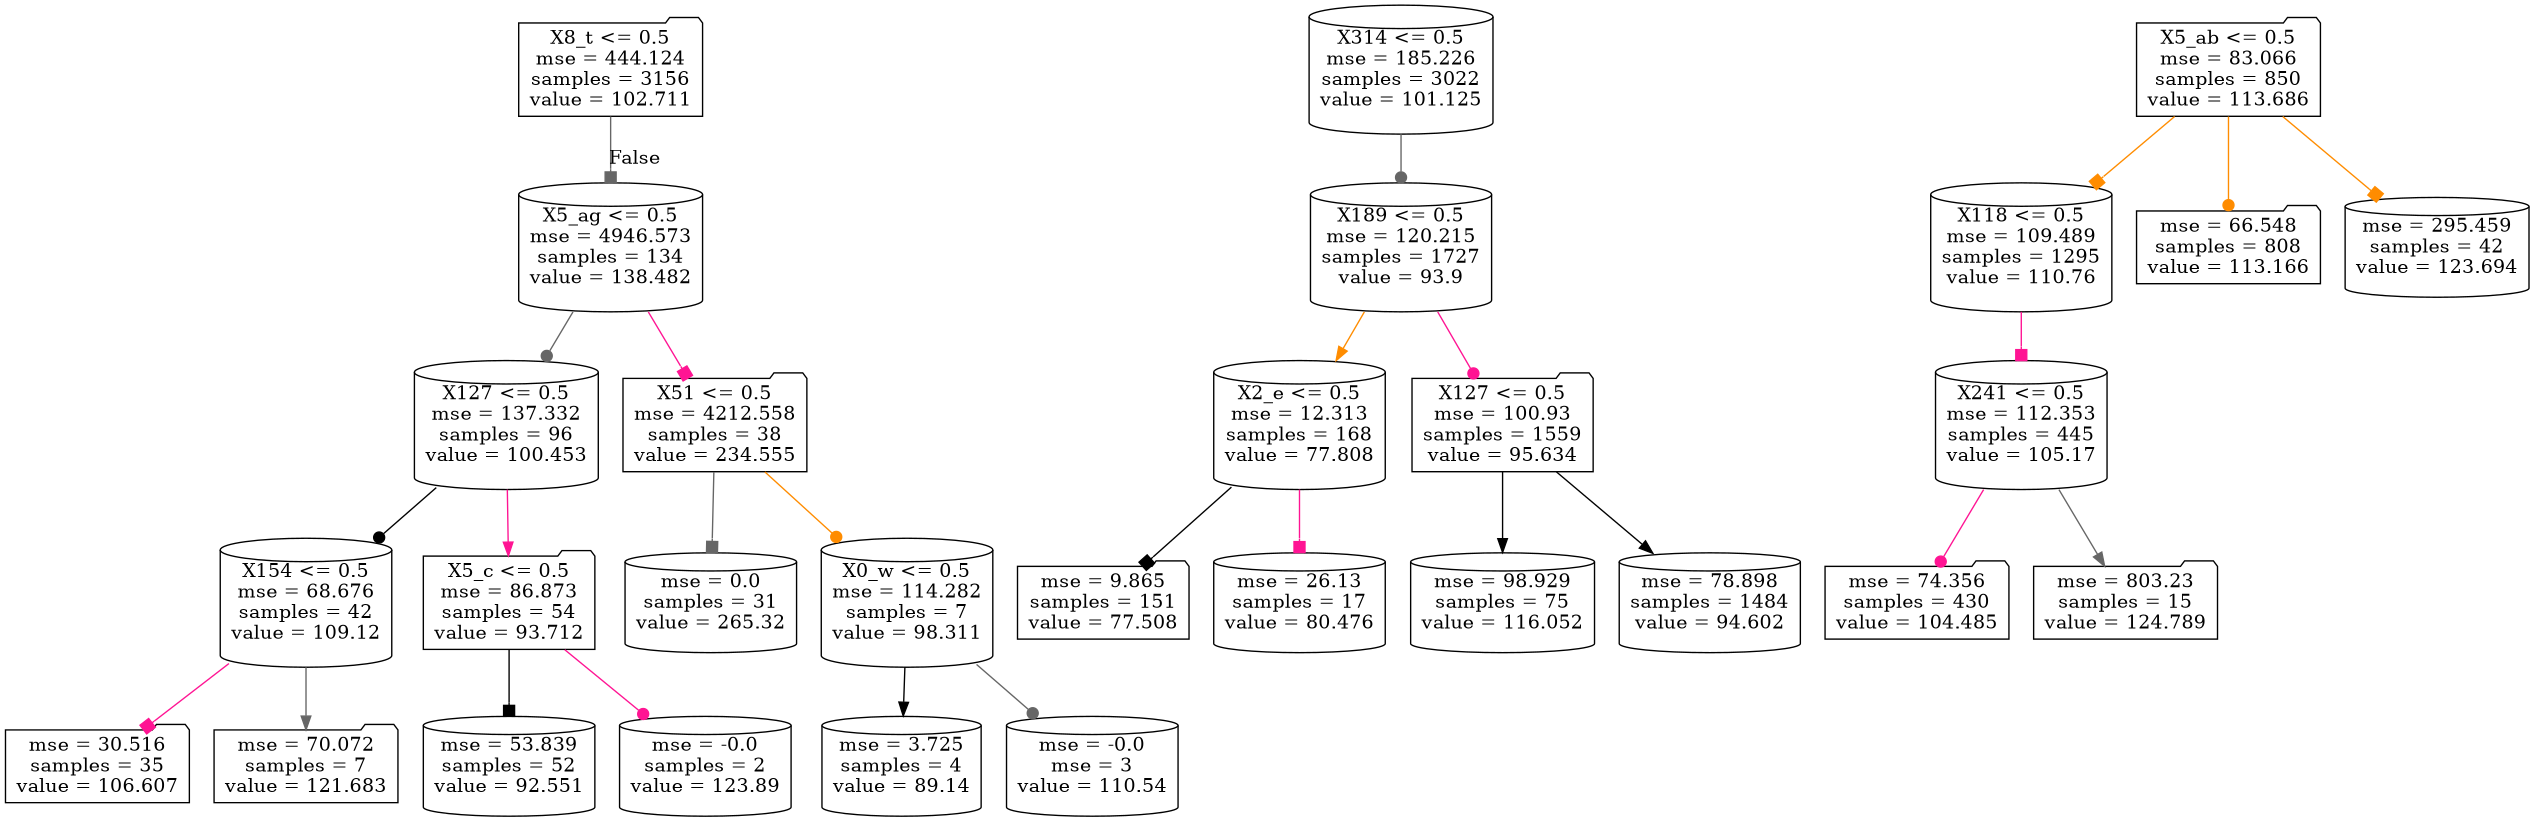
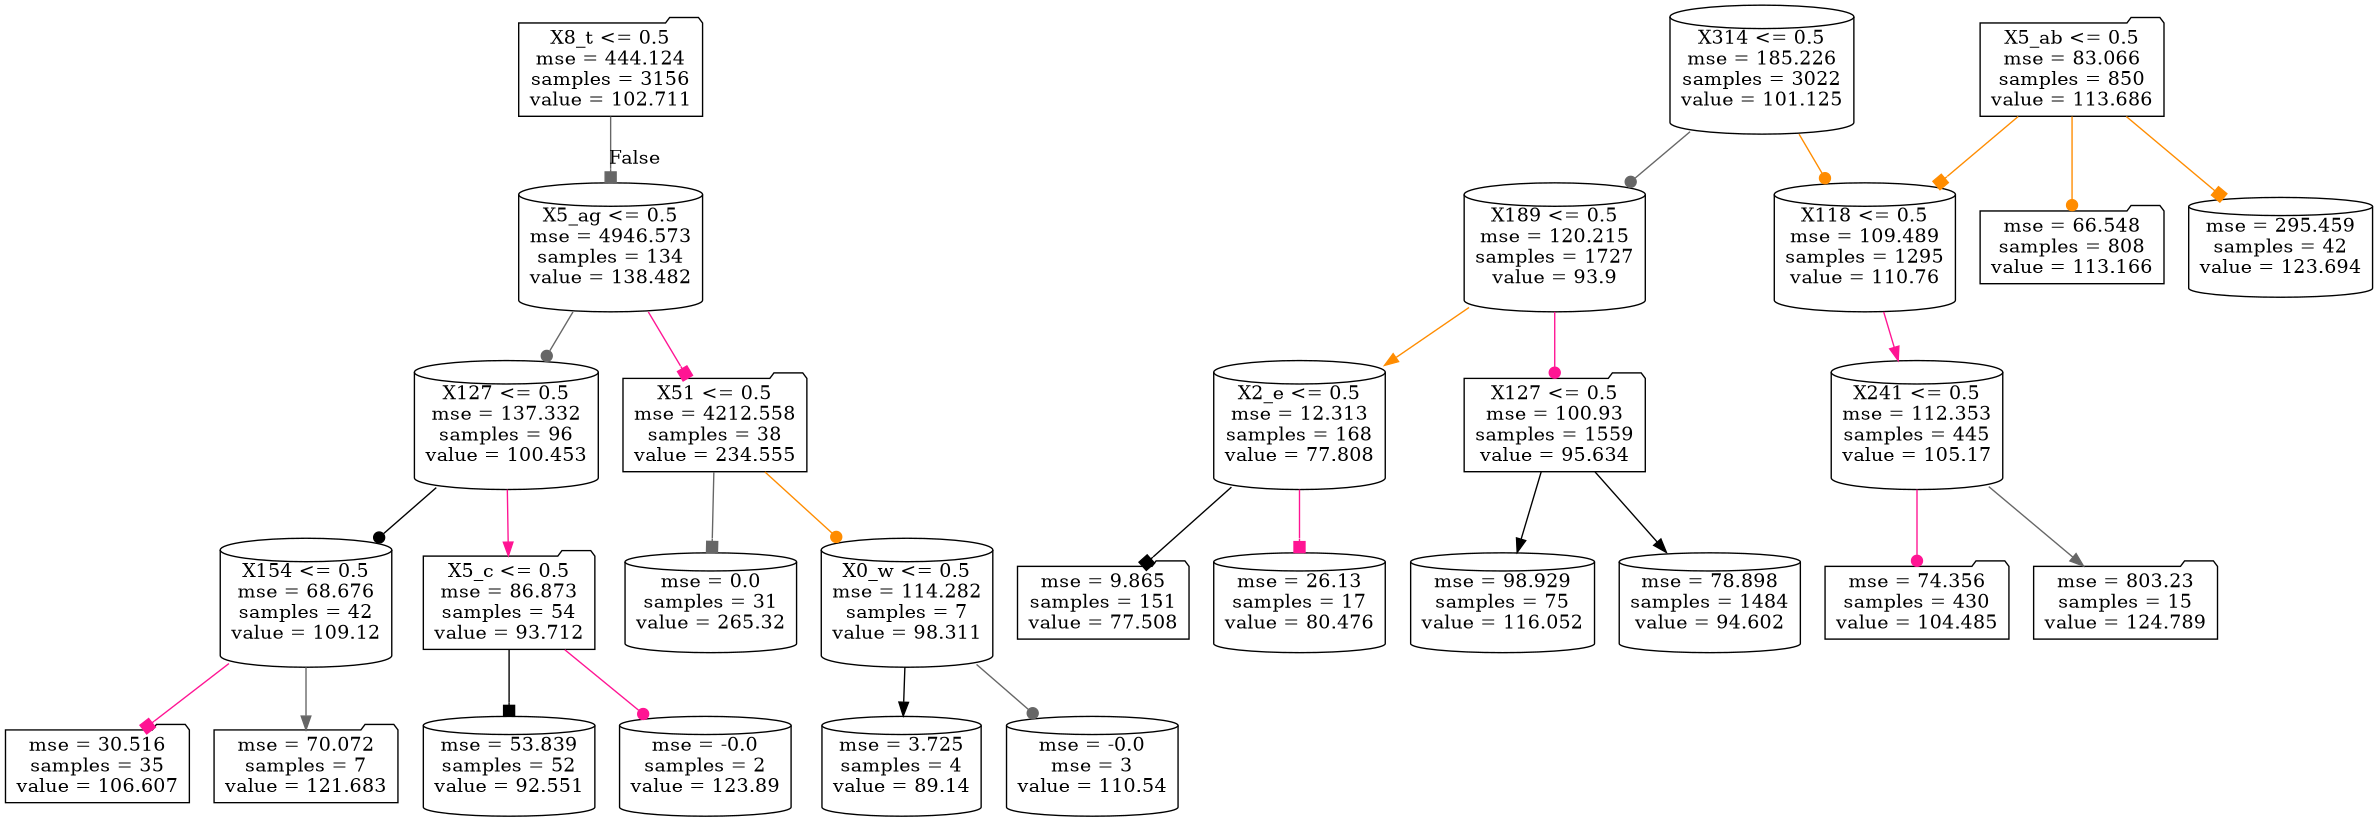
none -> (1811, 154)
(2021, 329) -> (1889, 330)
